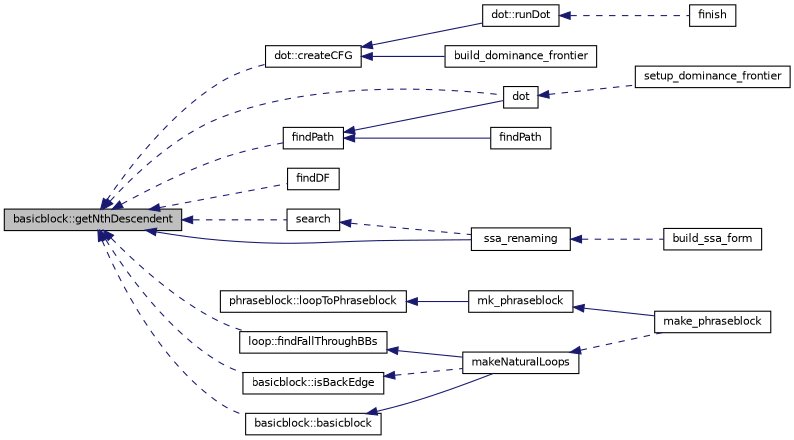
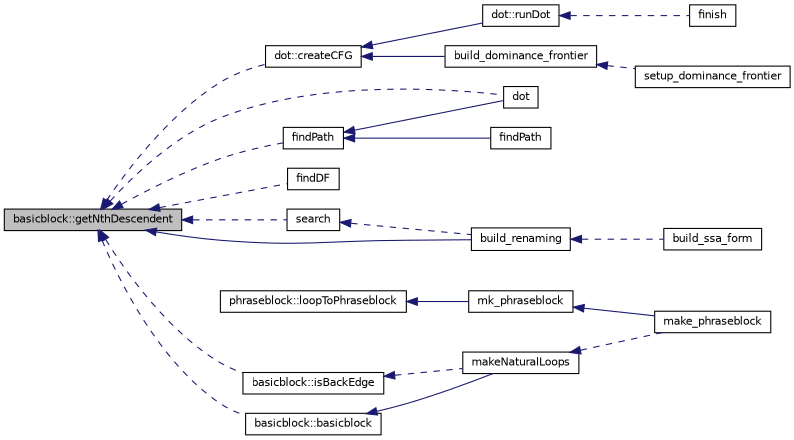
(592, 90) -> (621, 67)
(521, 239) -> (521, 239)
(313, 342) -> none
